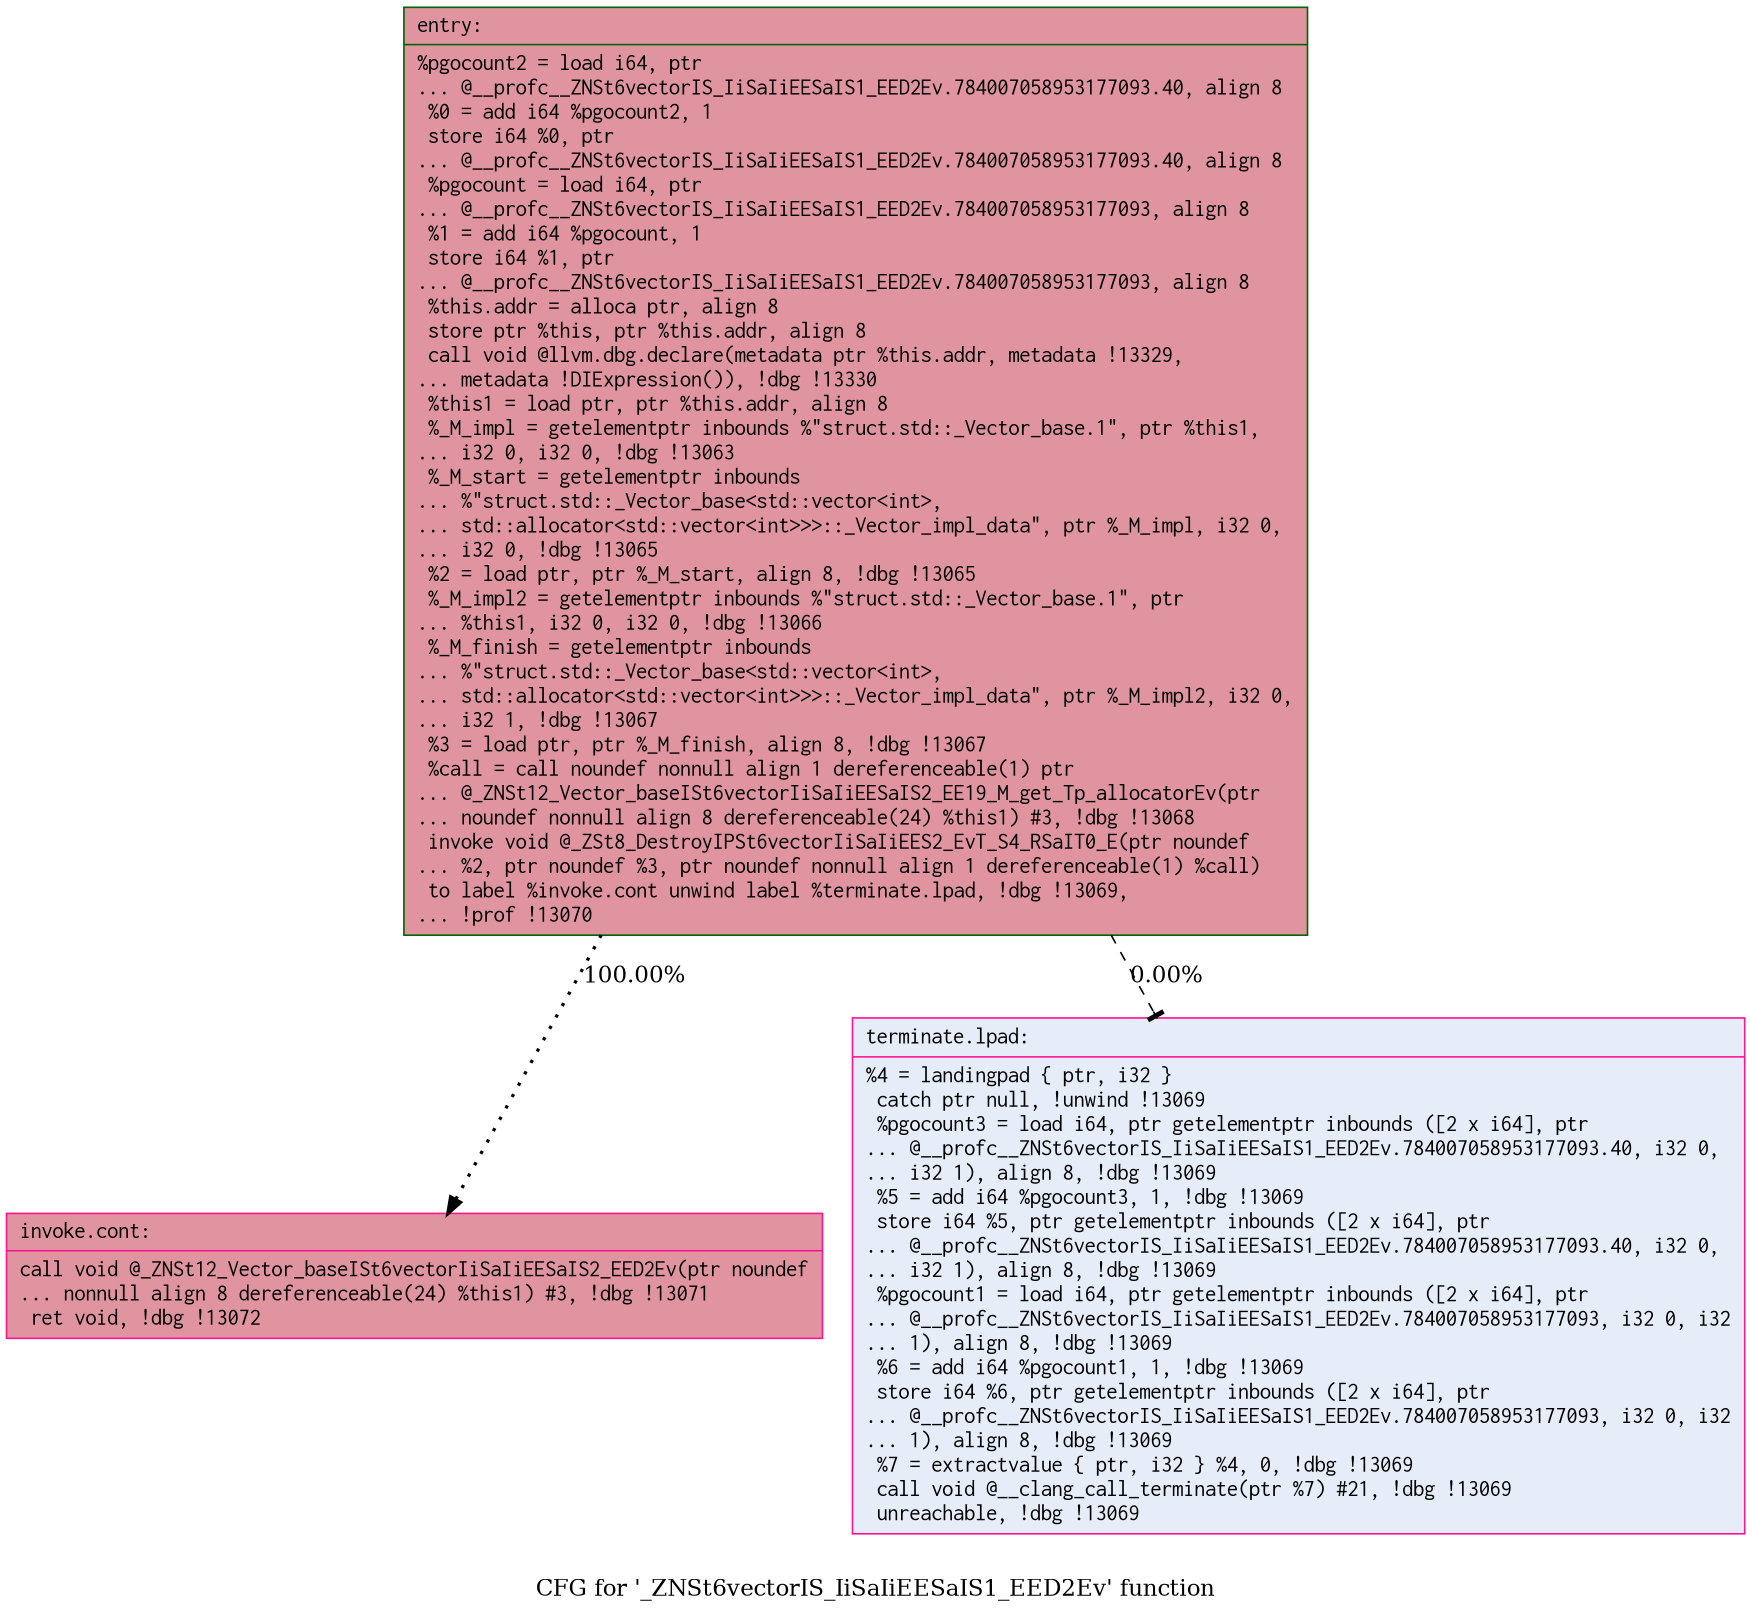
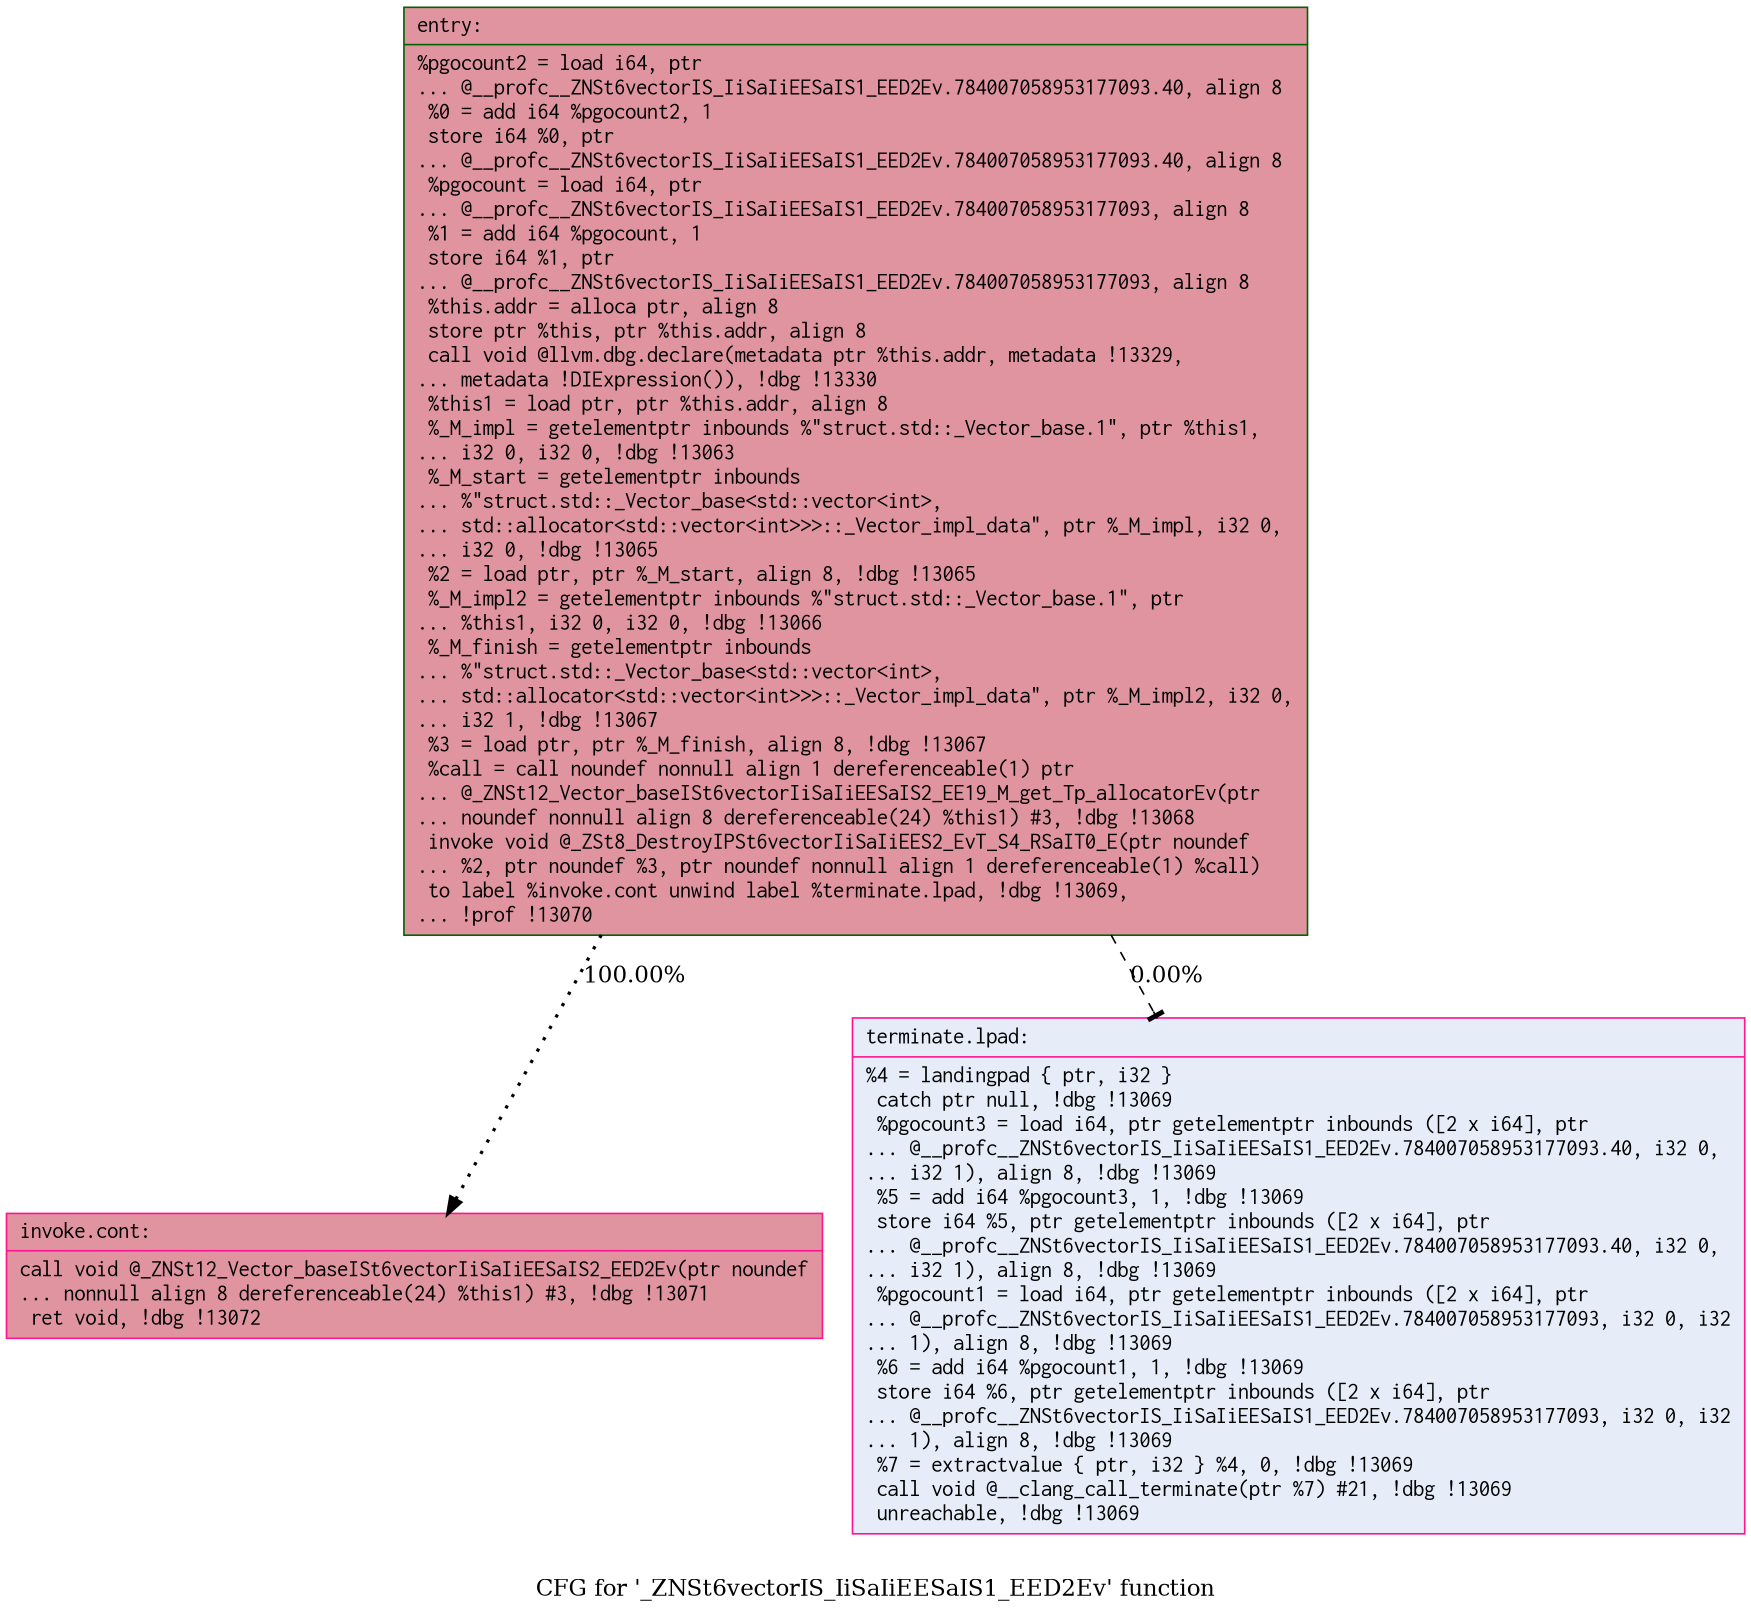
(1036, 1100) -> (1020, 1100)
